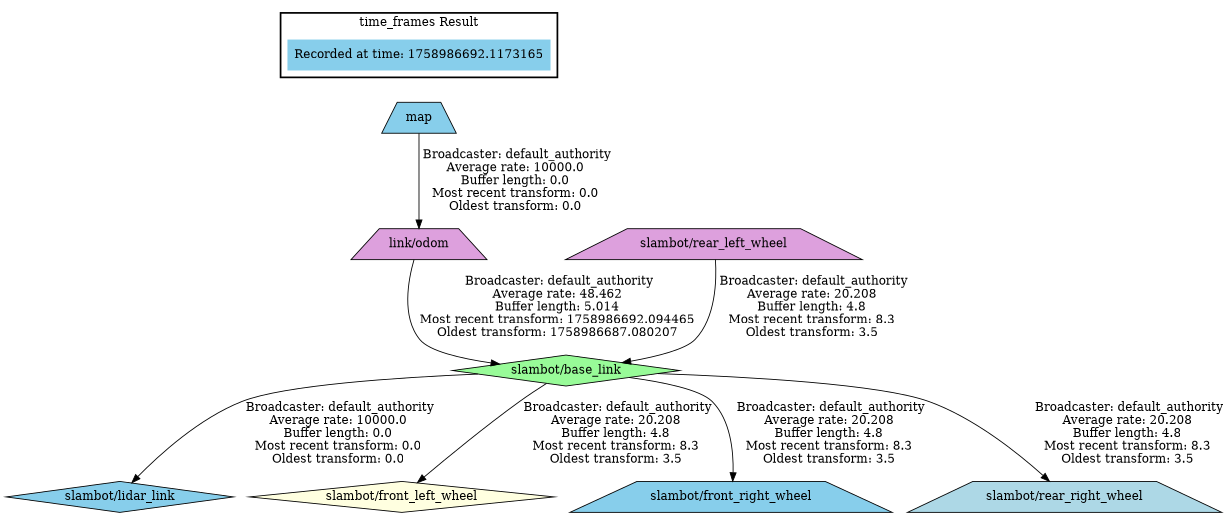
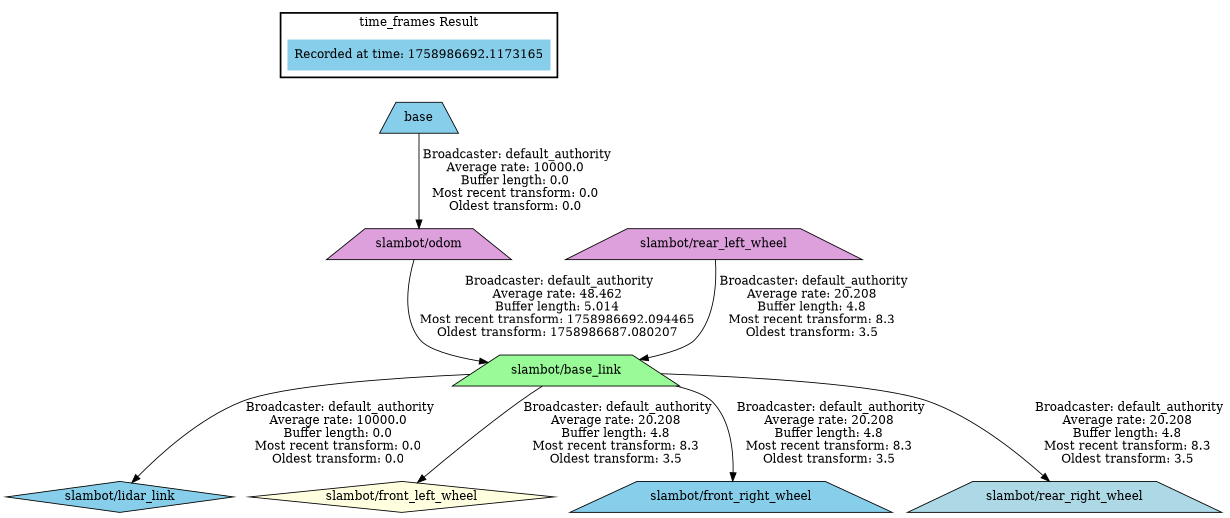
(419, 118) -> (419, 118)
(419, 244) -> (419, 244)
(566, 371) -> (566, 371)
